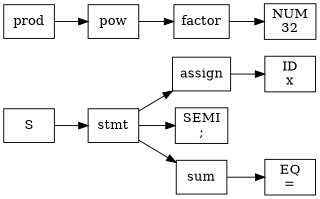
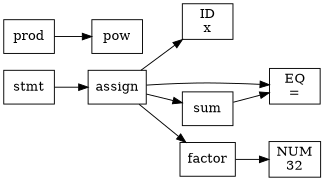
(152, 22) -> (159, 120)
none -> (203, 83)
(29, 126) -> none
(202, 126) -> none
(153, 149) -> (160, 97)
